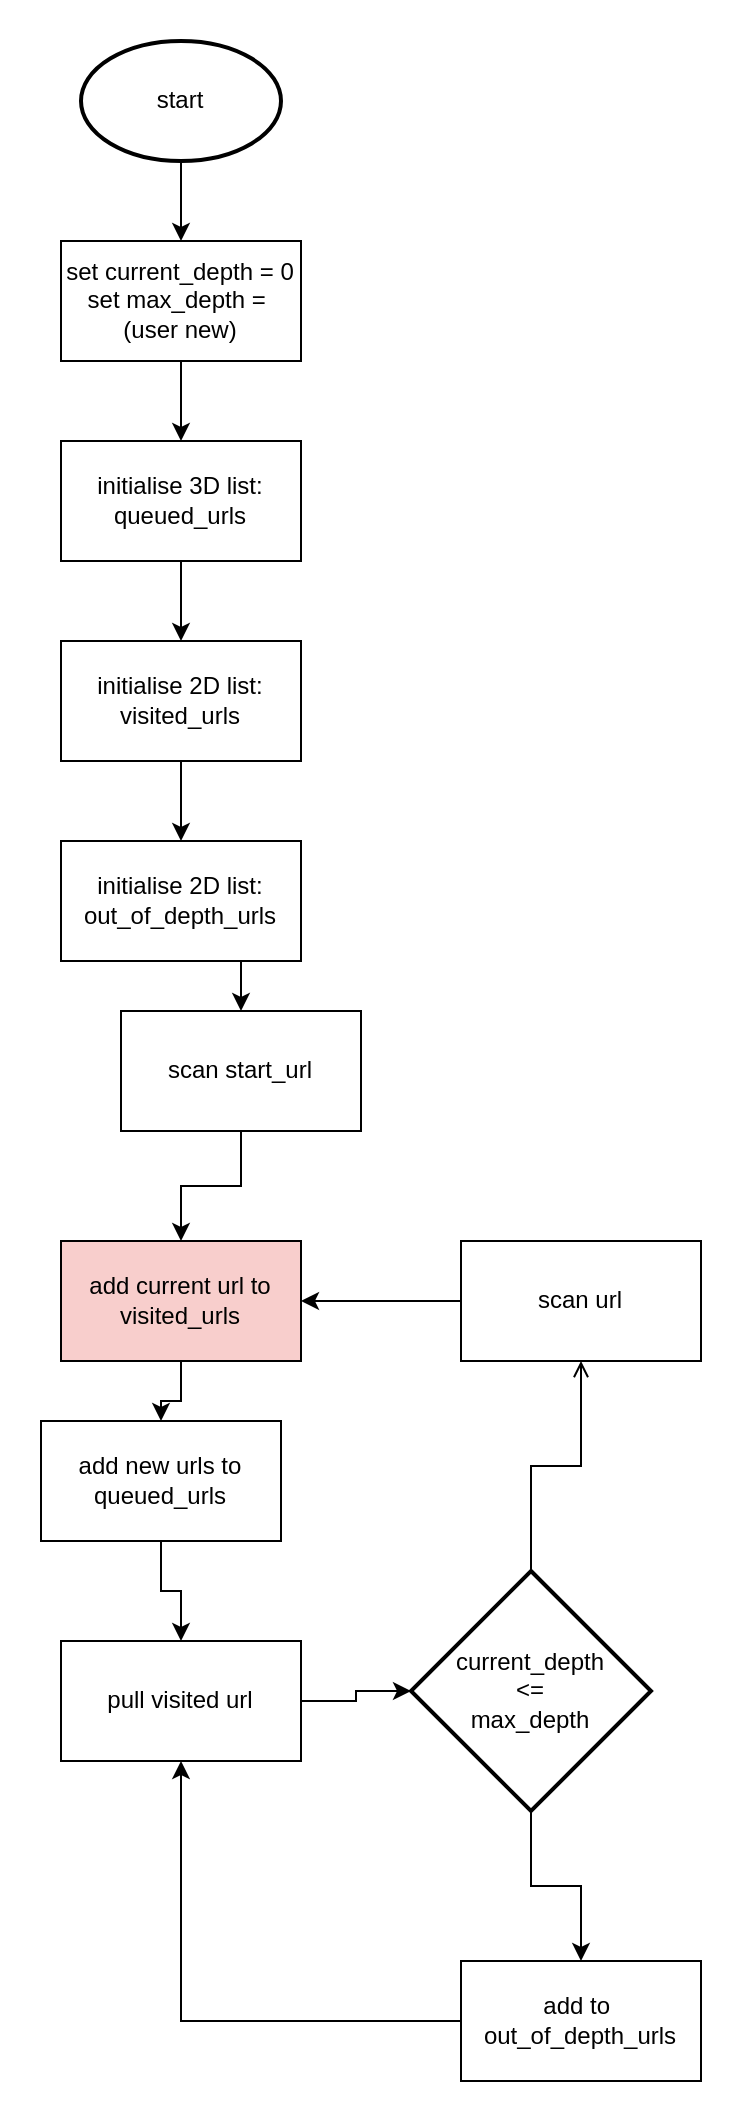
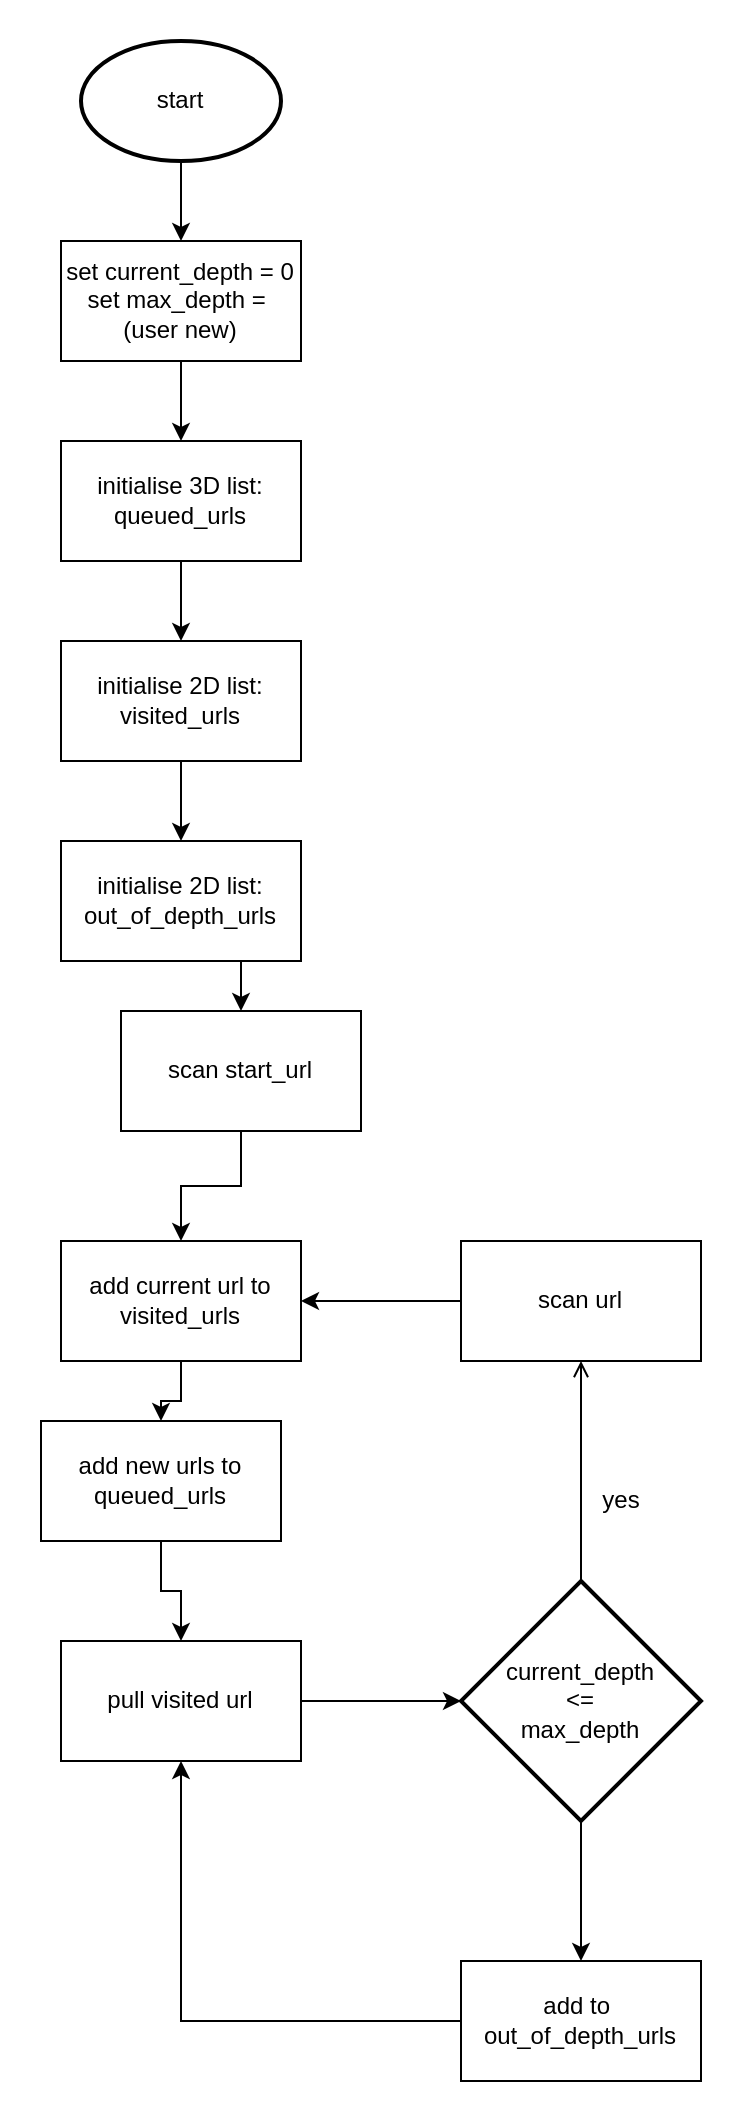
(181, 1301) -> (181, 1301)
none -> (621, 1501)
(531, 1691) -> (581, 1701)
